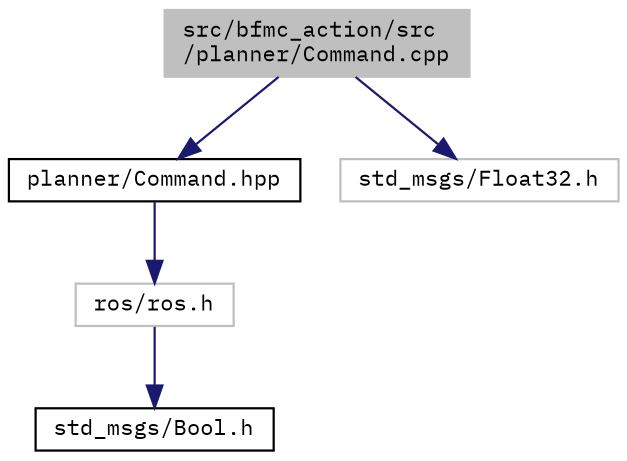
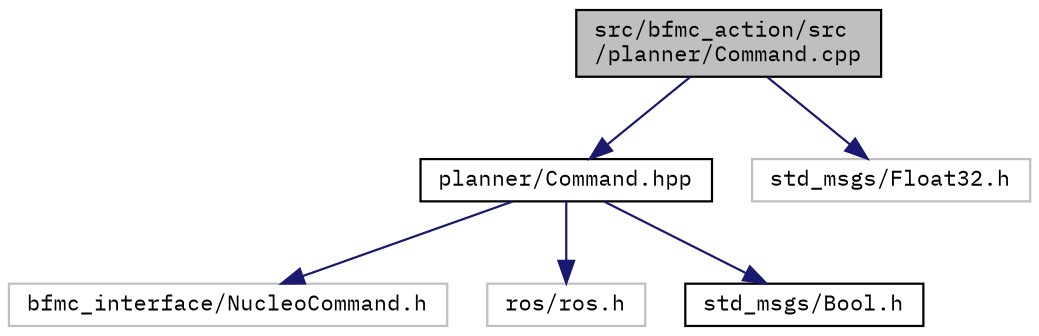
(317, 43) -> (729, 43)
none -> (228, 305)
(155, 356) -> (675, 237)
